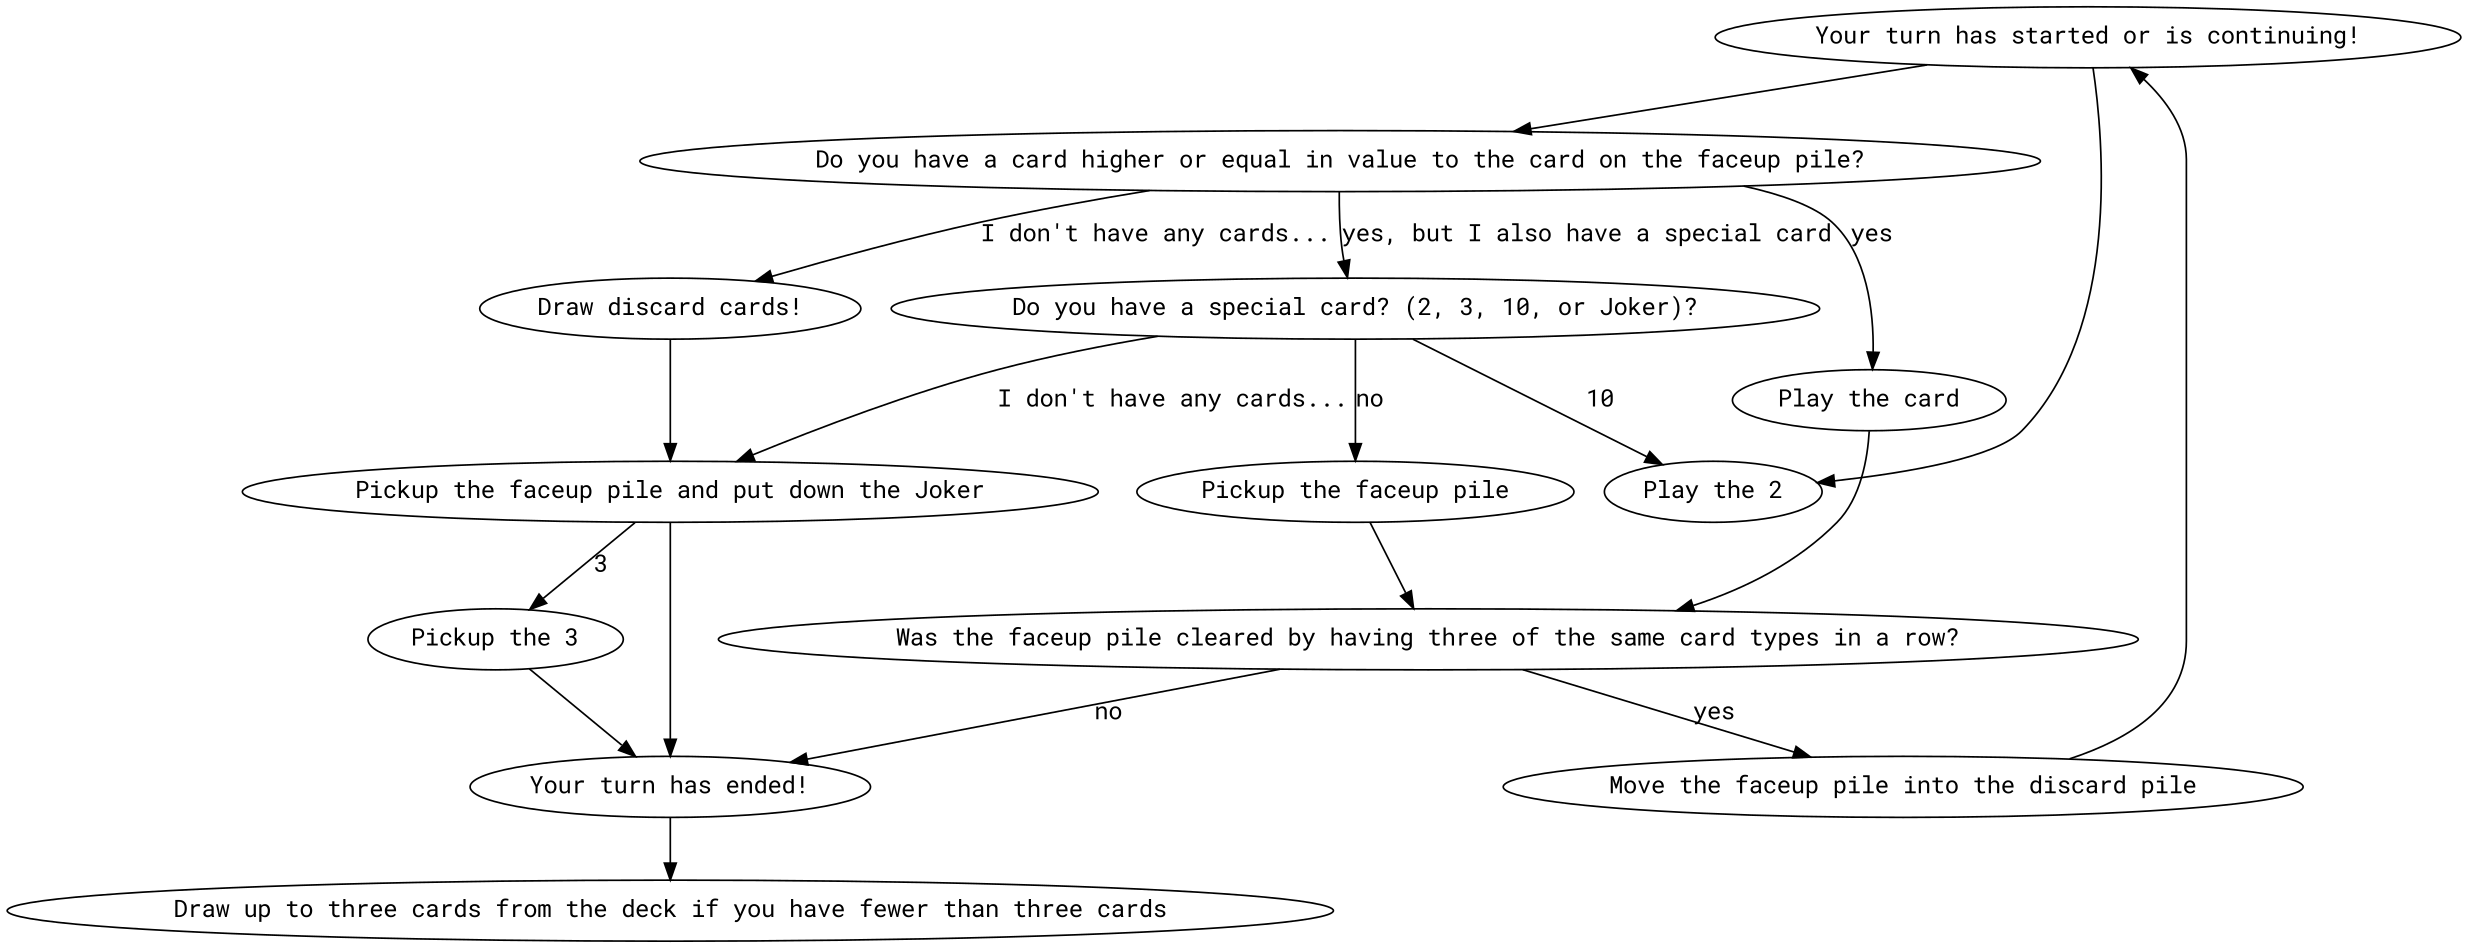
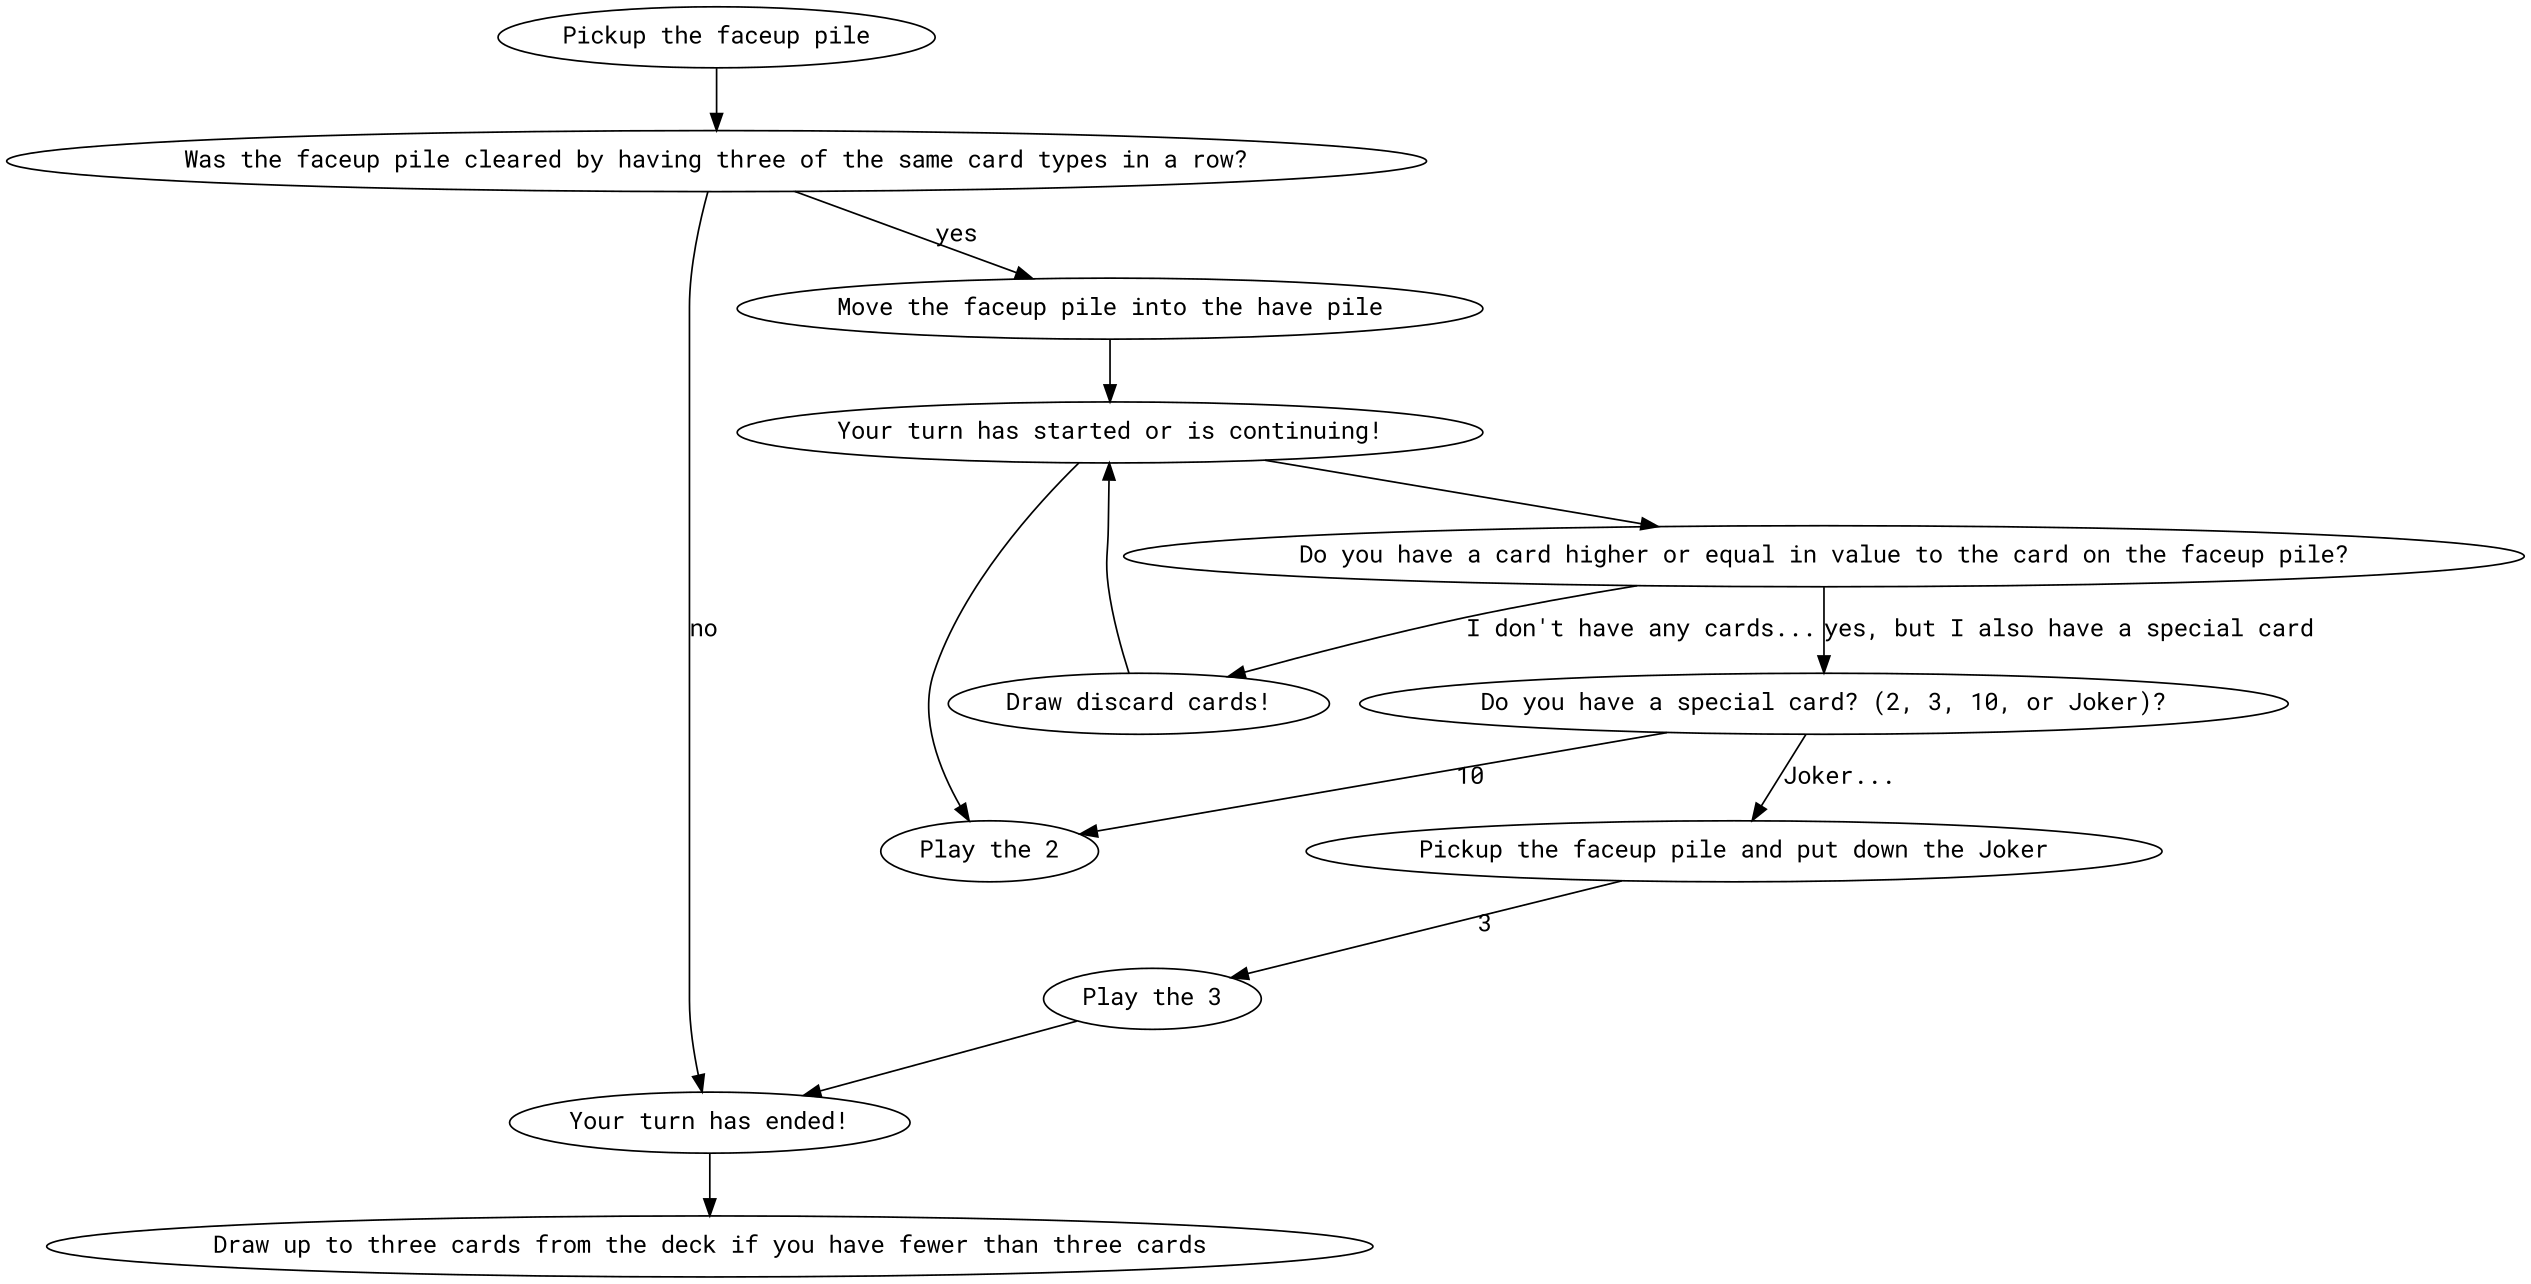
(670, 391) -> (1107, 578)
(1355, 391) -> none
(1173, 400) -> (1840, 778)
(1869, 400) -> none
(670, 631) -> none
(496, 639) -> (1152, 999)
(1903, 787) -> (1110, 309)
